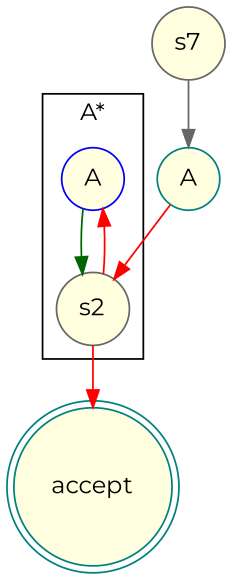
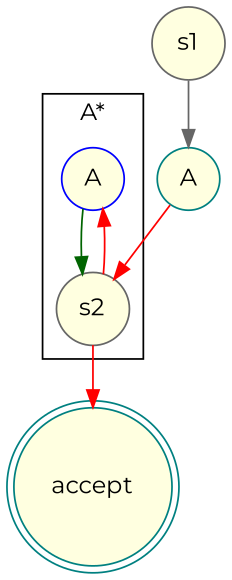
(189, 43) -> (189, 43)
